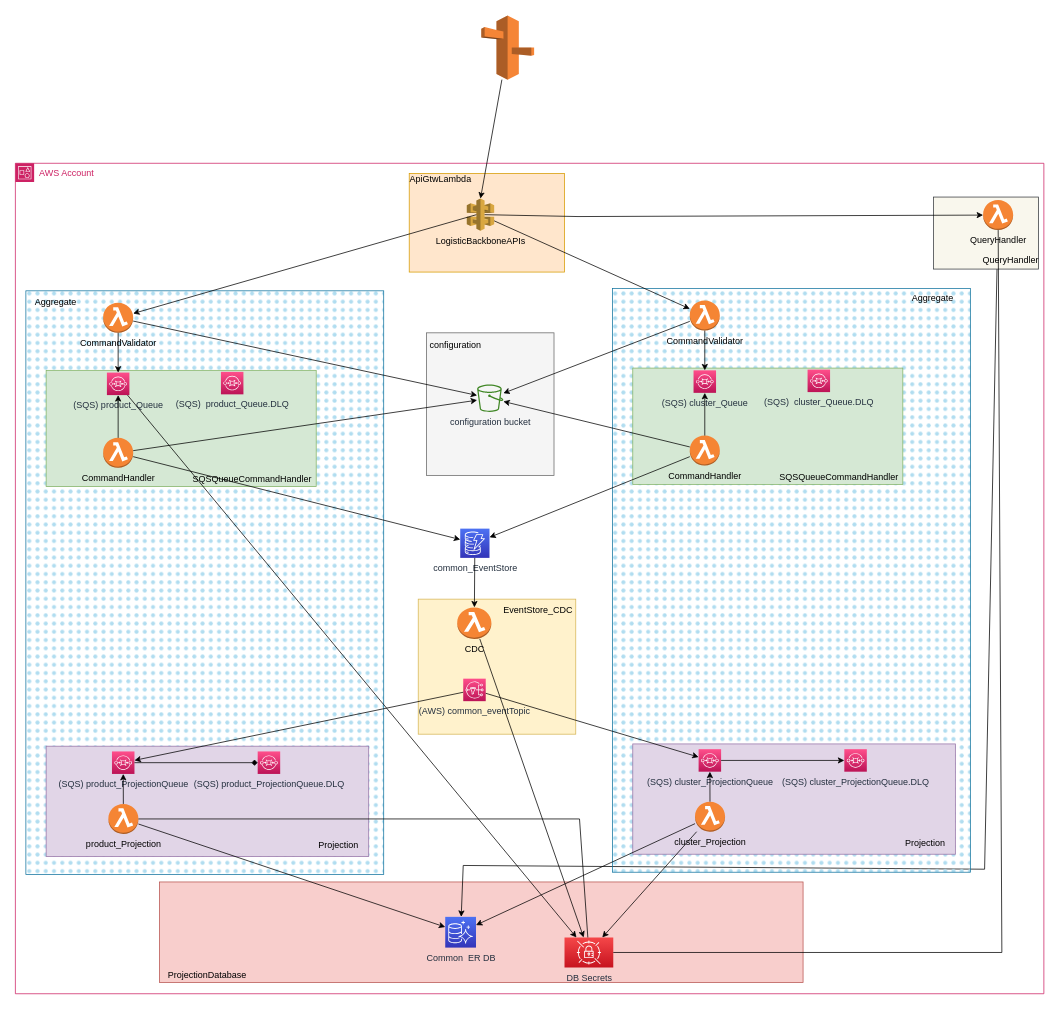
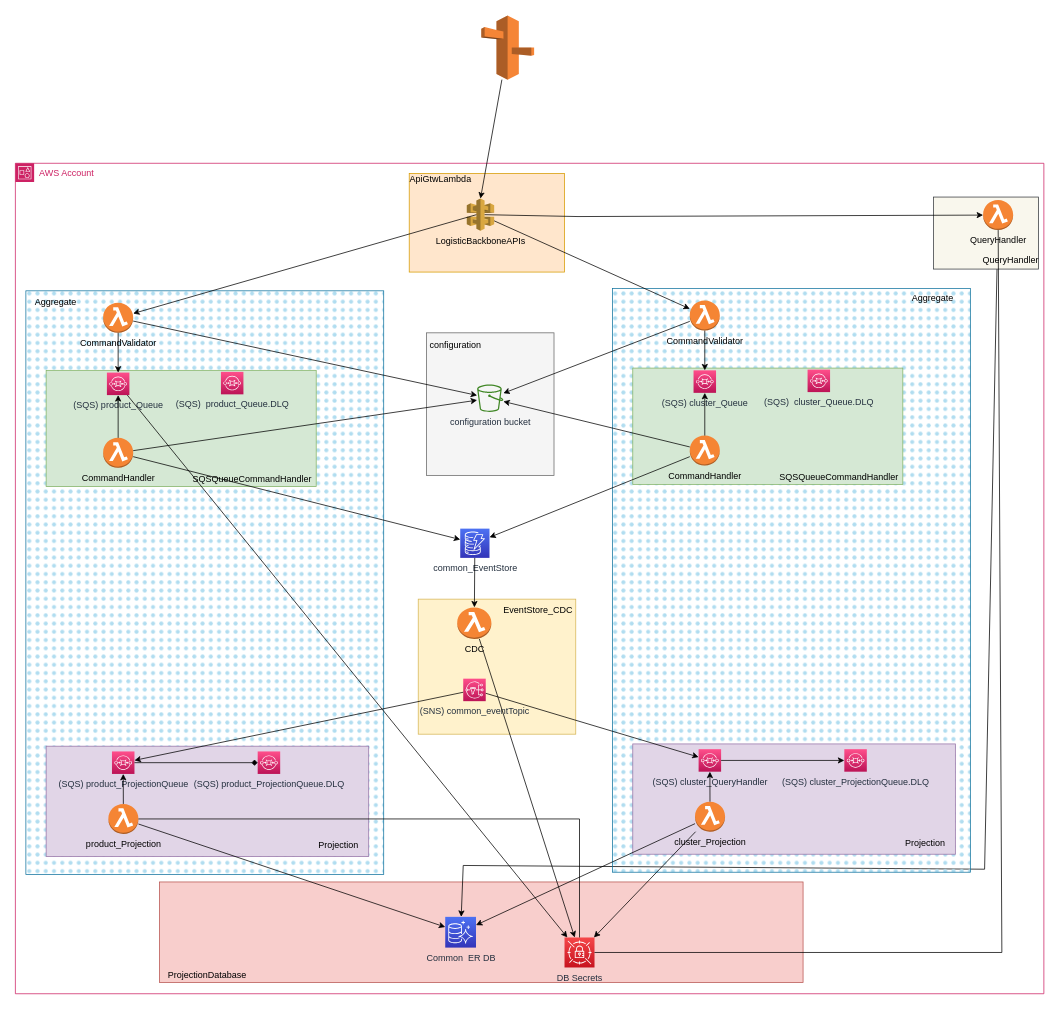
(475, 712) -> (475, 712)
(710, 782) -> (710, 782)
(589, 952) -> (579, 952)
